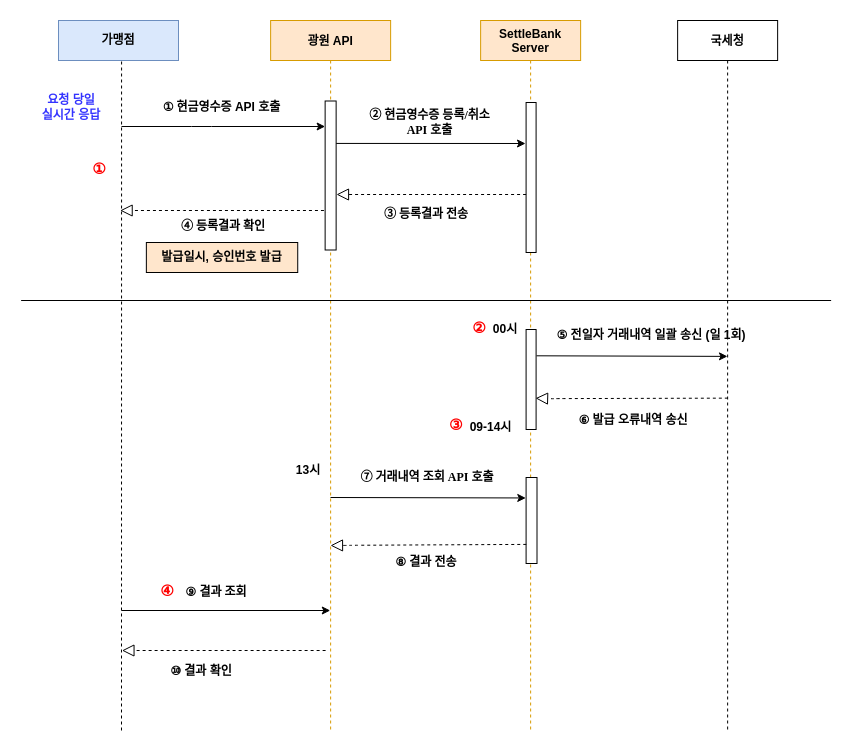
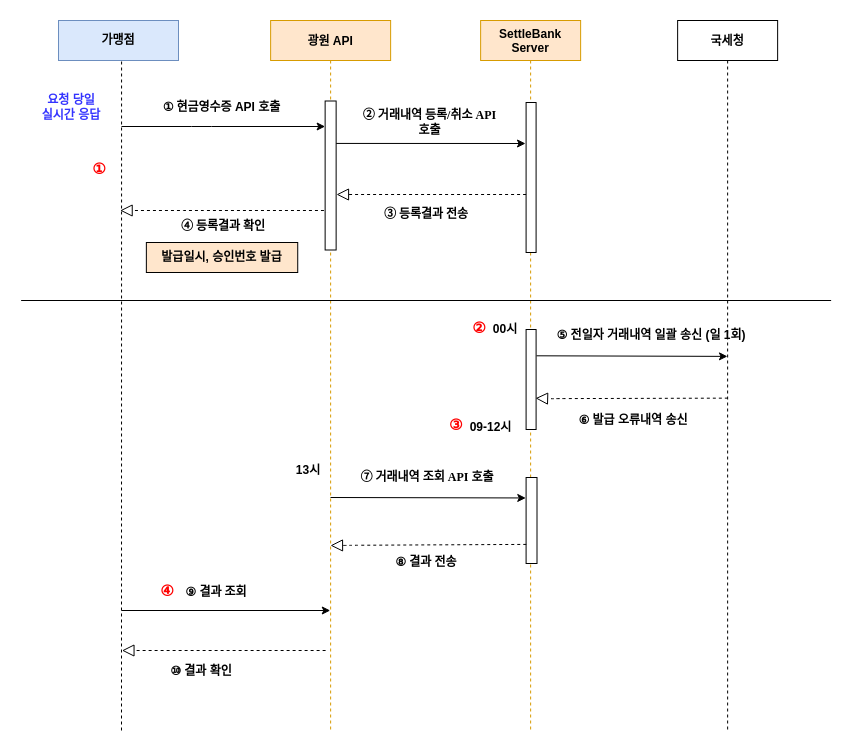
(430, 123) -> (430, 123)
(491, 428) -> (491, 428)
